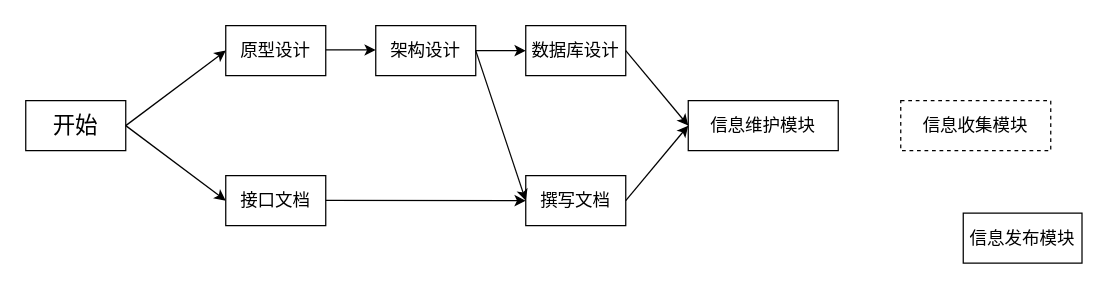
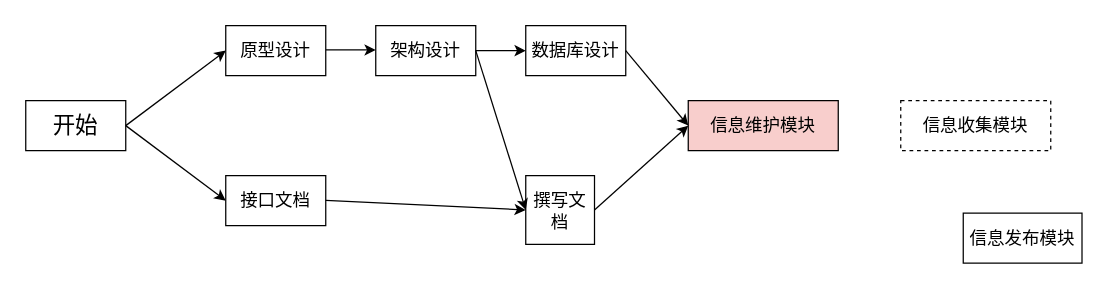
(763, 126) -> (763, 126)
(576, 201) -> (560, 210)
